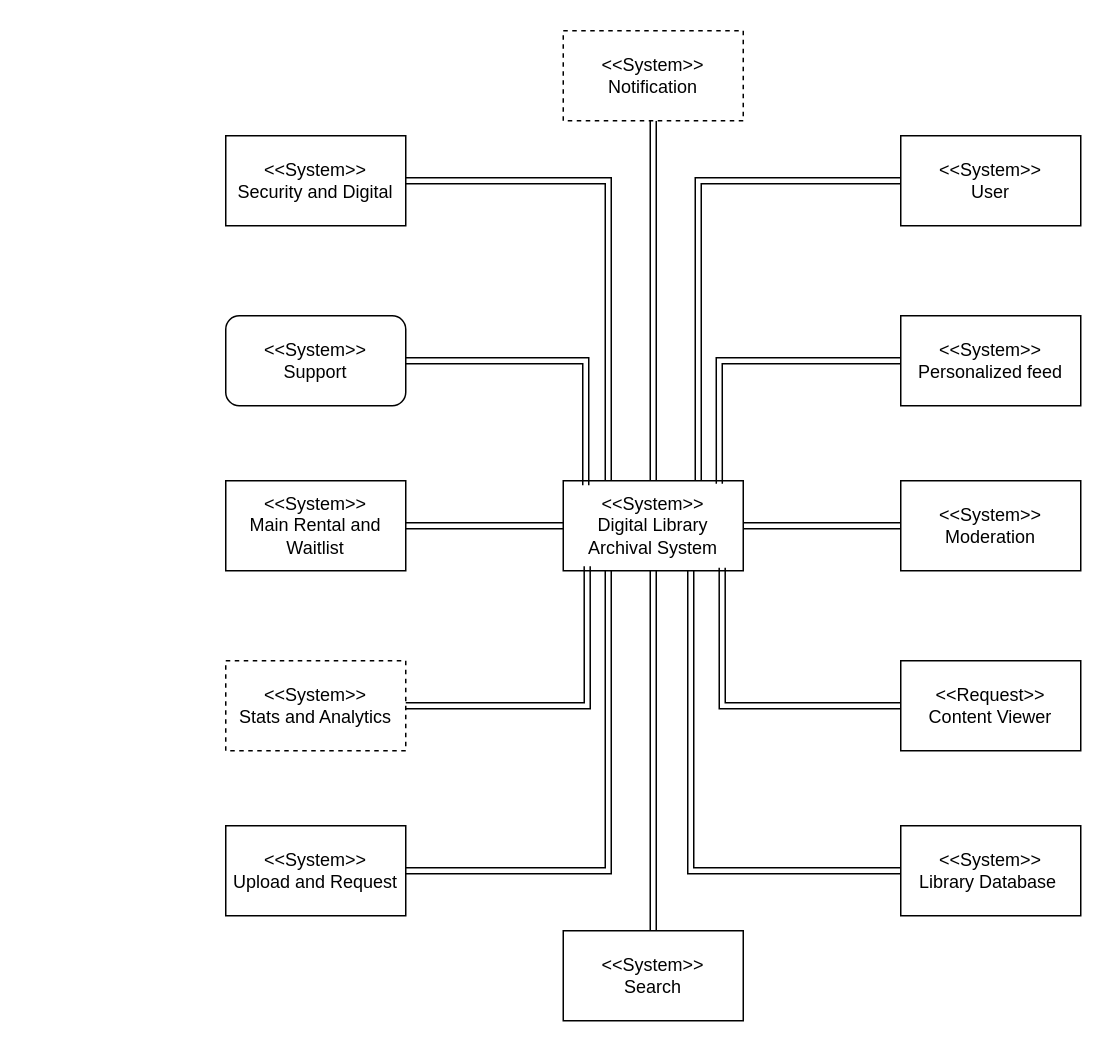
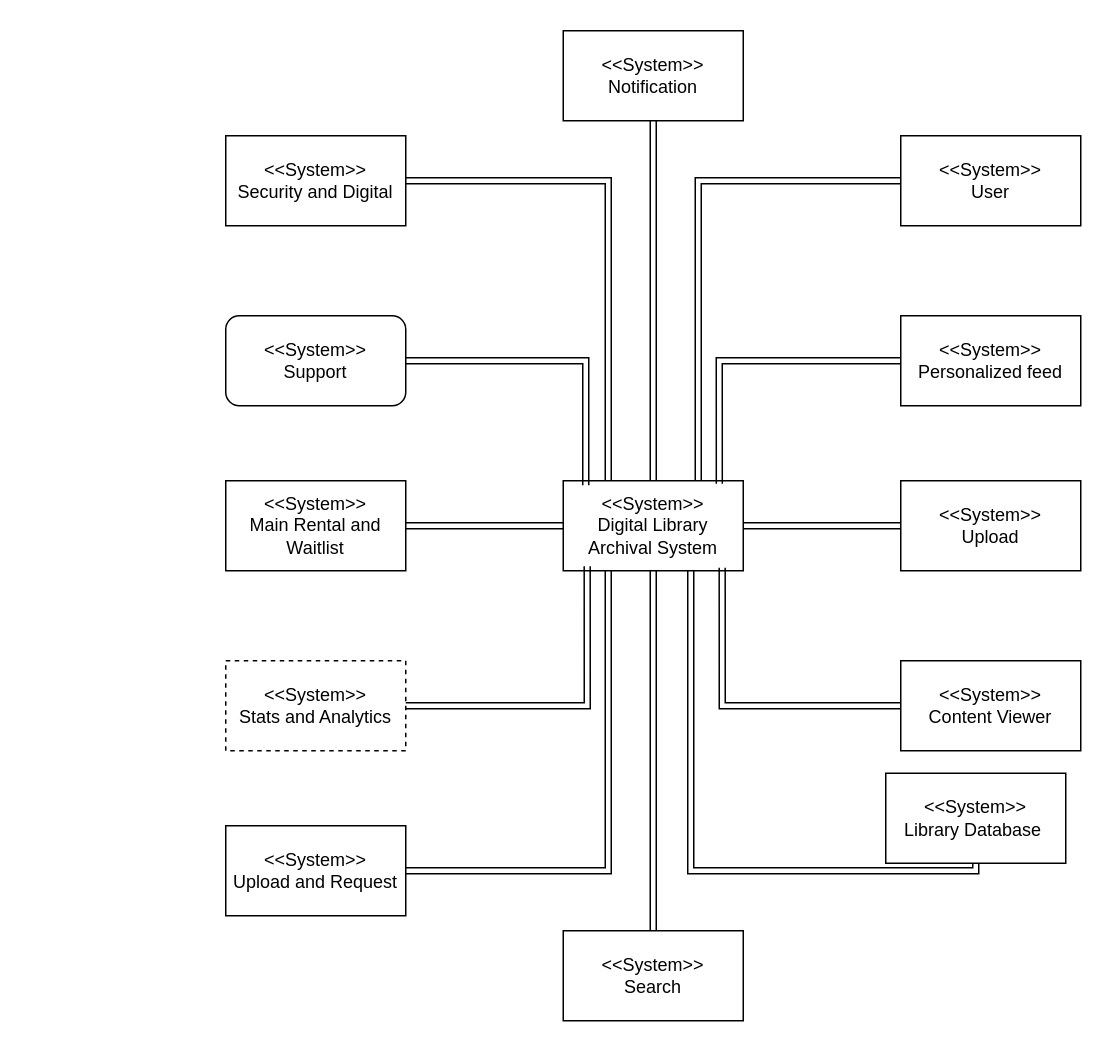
(653, 76) -> (653, 76)
(991, 526) -> (991, 526)
(991, 706) -> (991, 706)
(991, 871) -> (976, 818)
